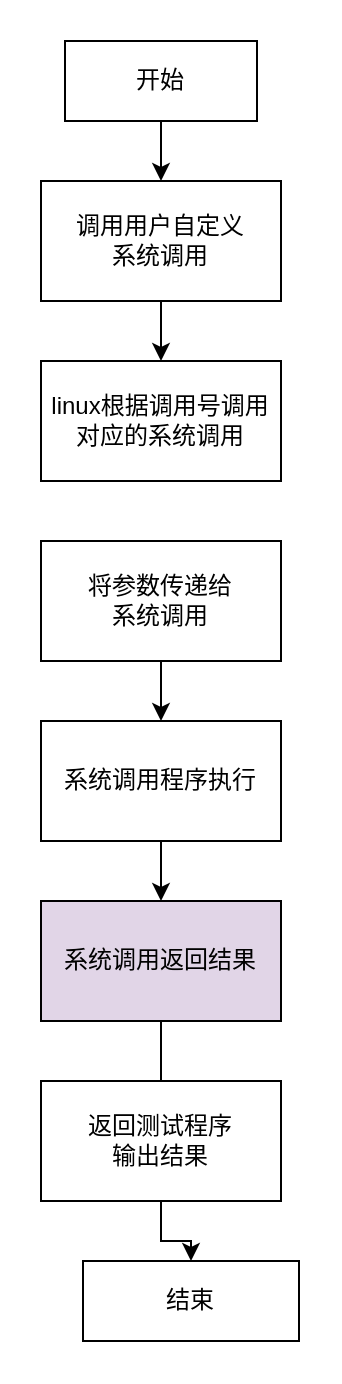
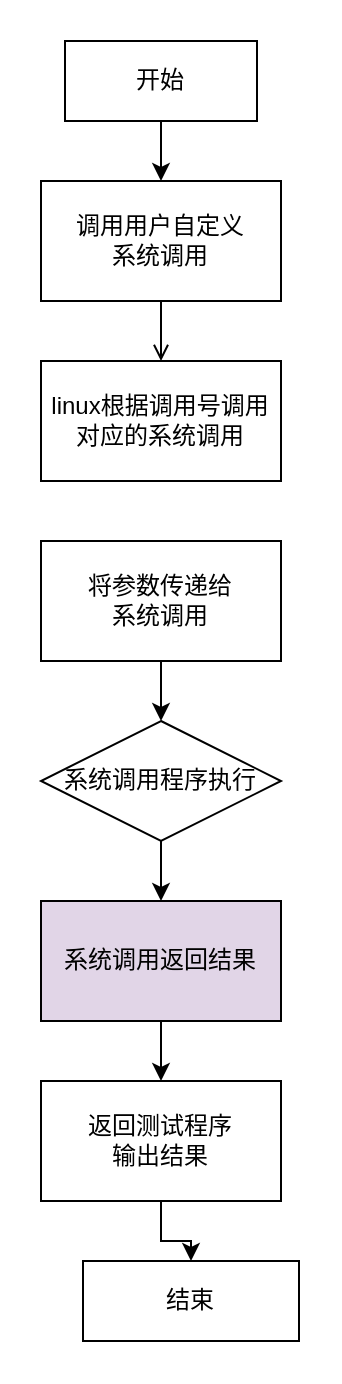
(161, 346) -> (161, 349)
(161, 781) -> (161, 781)
(161, 1071) -> (161, 1066)
